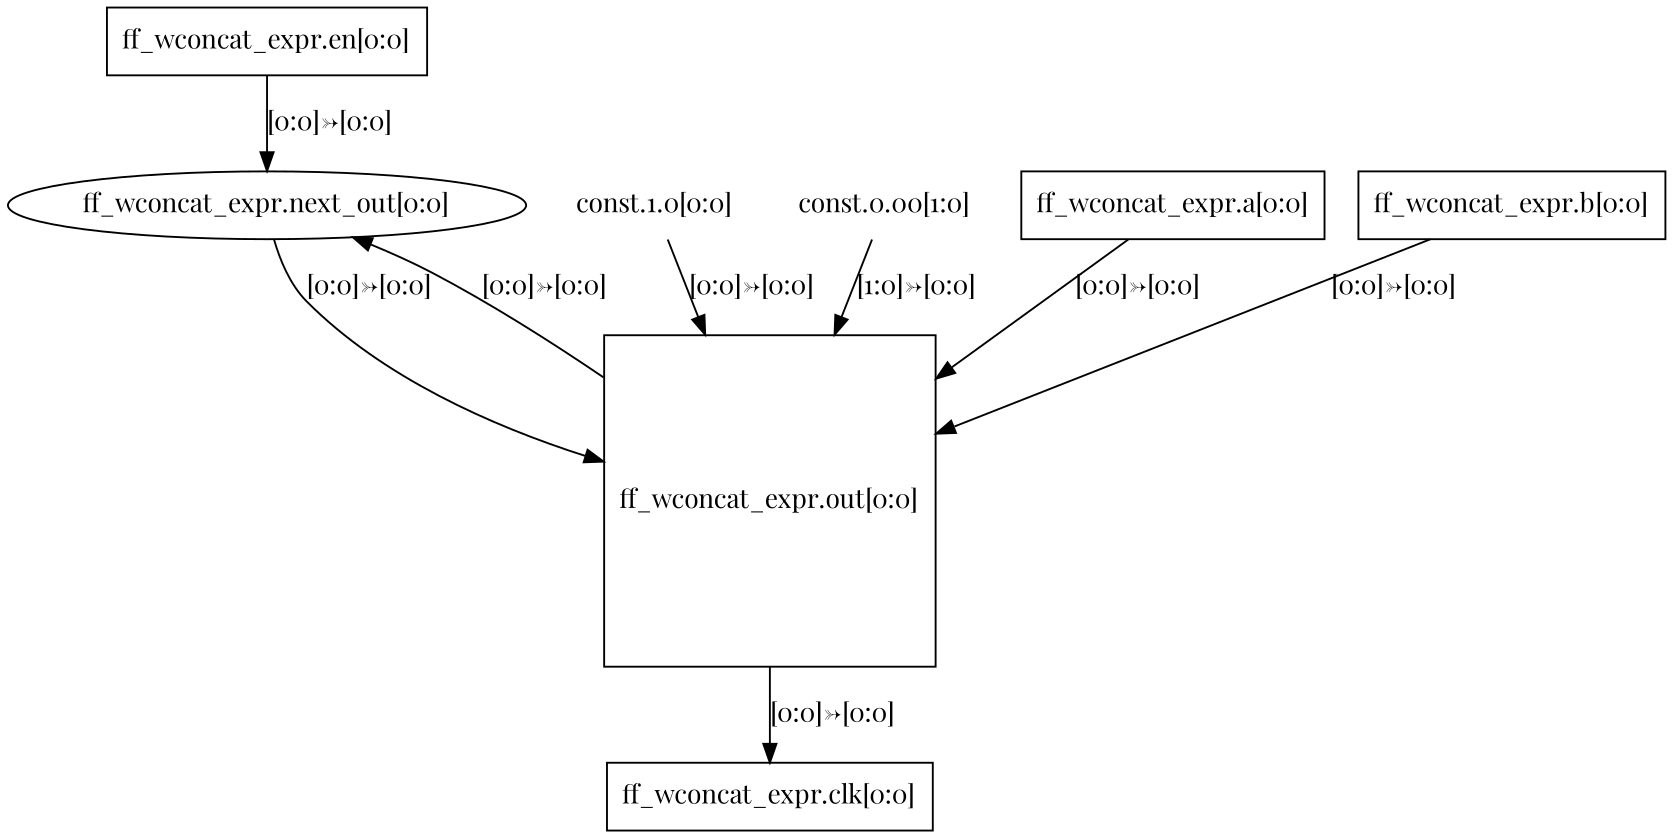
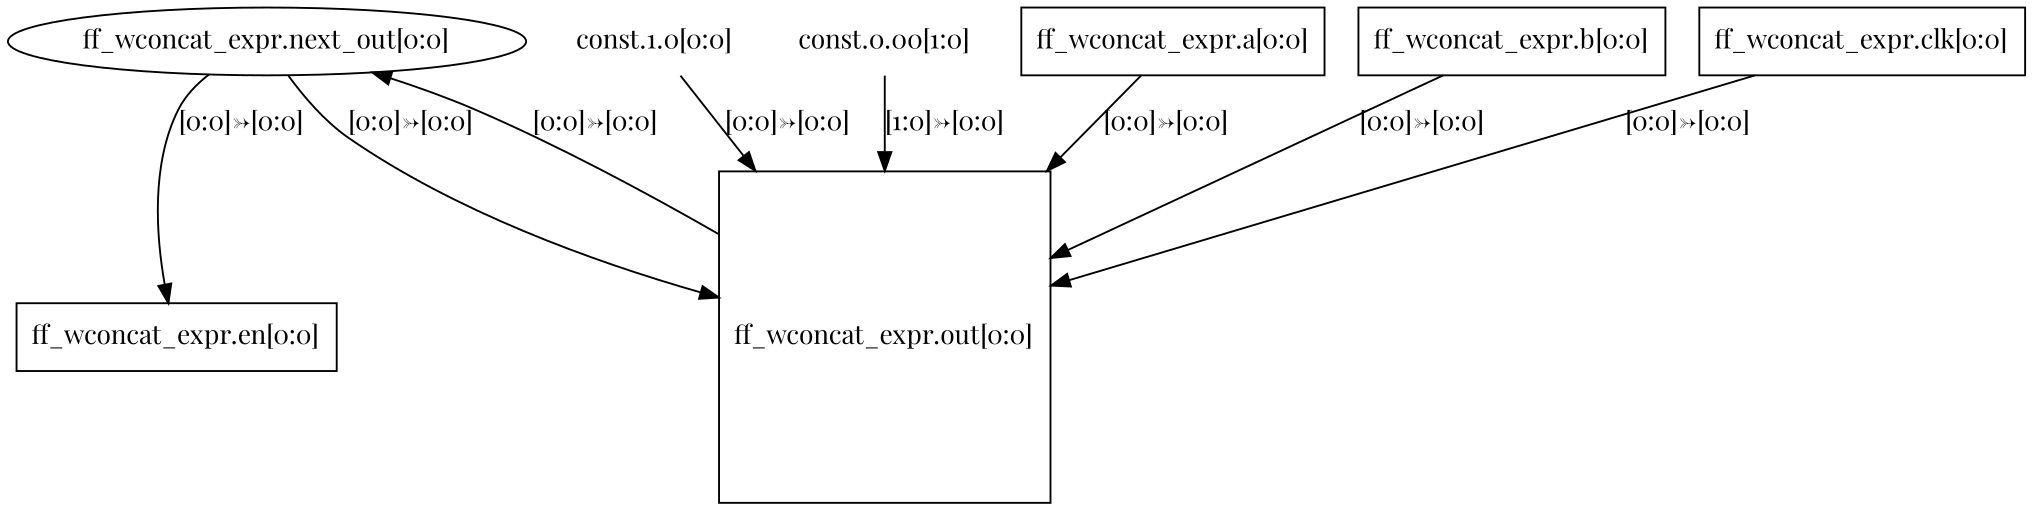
(267, 114) -> (160, 172)
(770, 705) -> (1412, 178)
